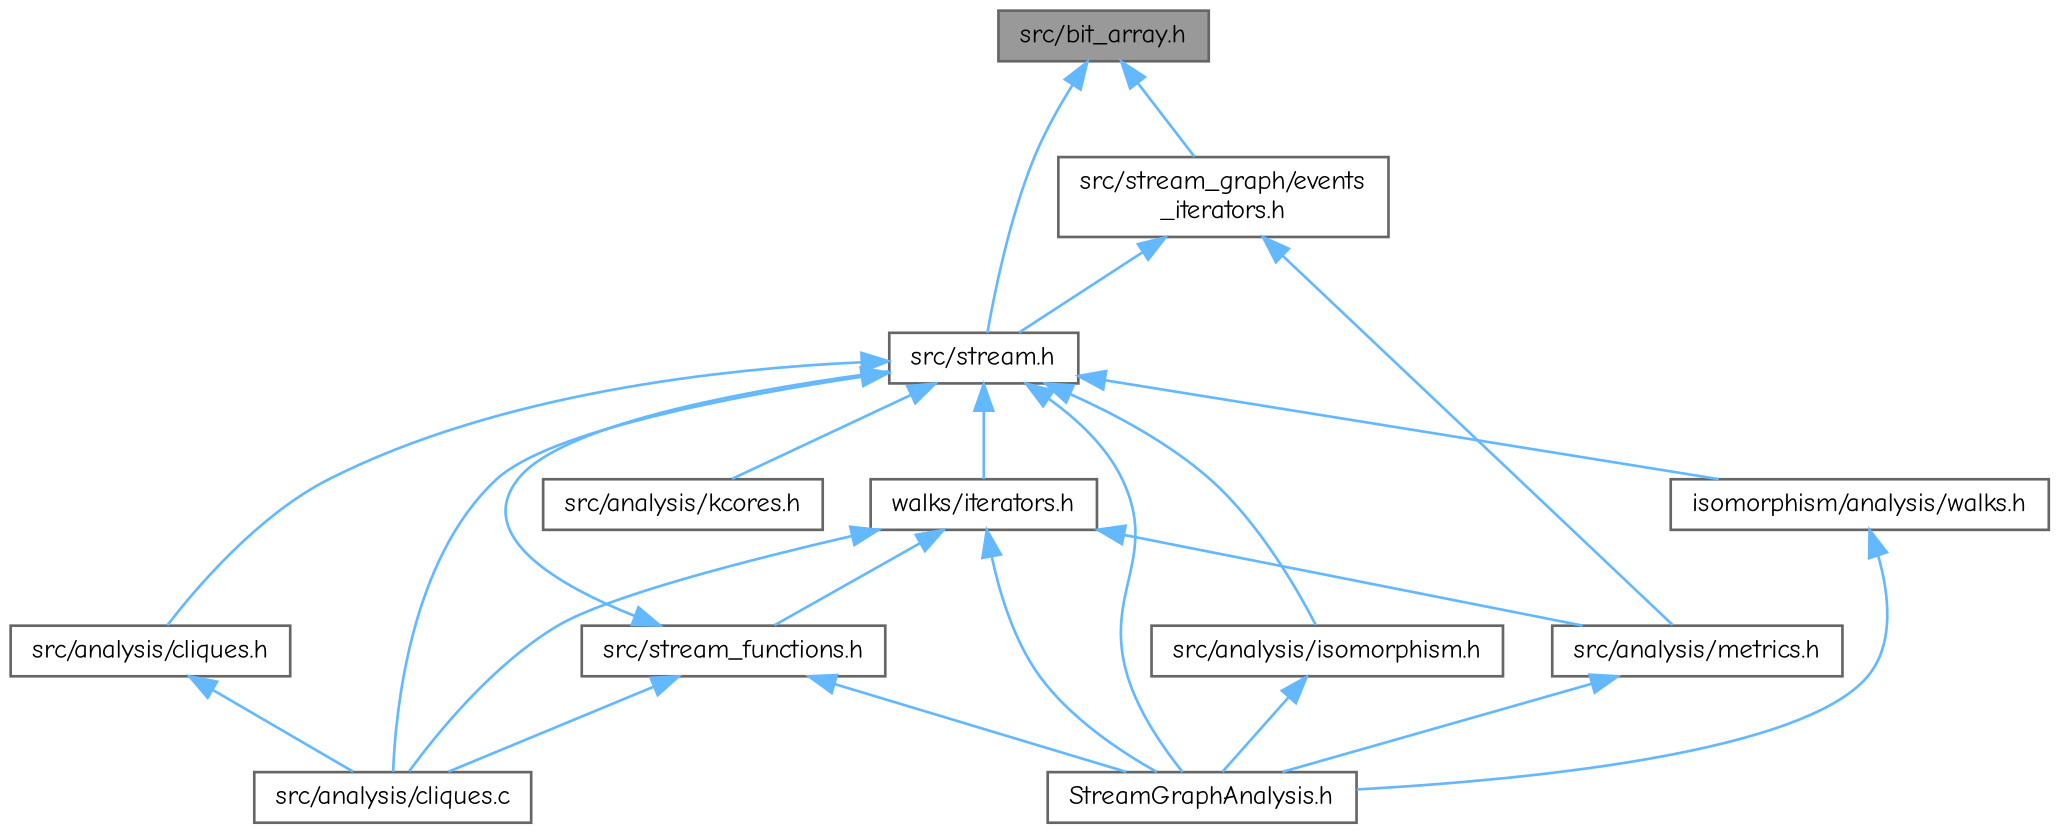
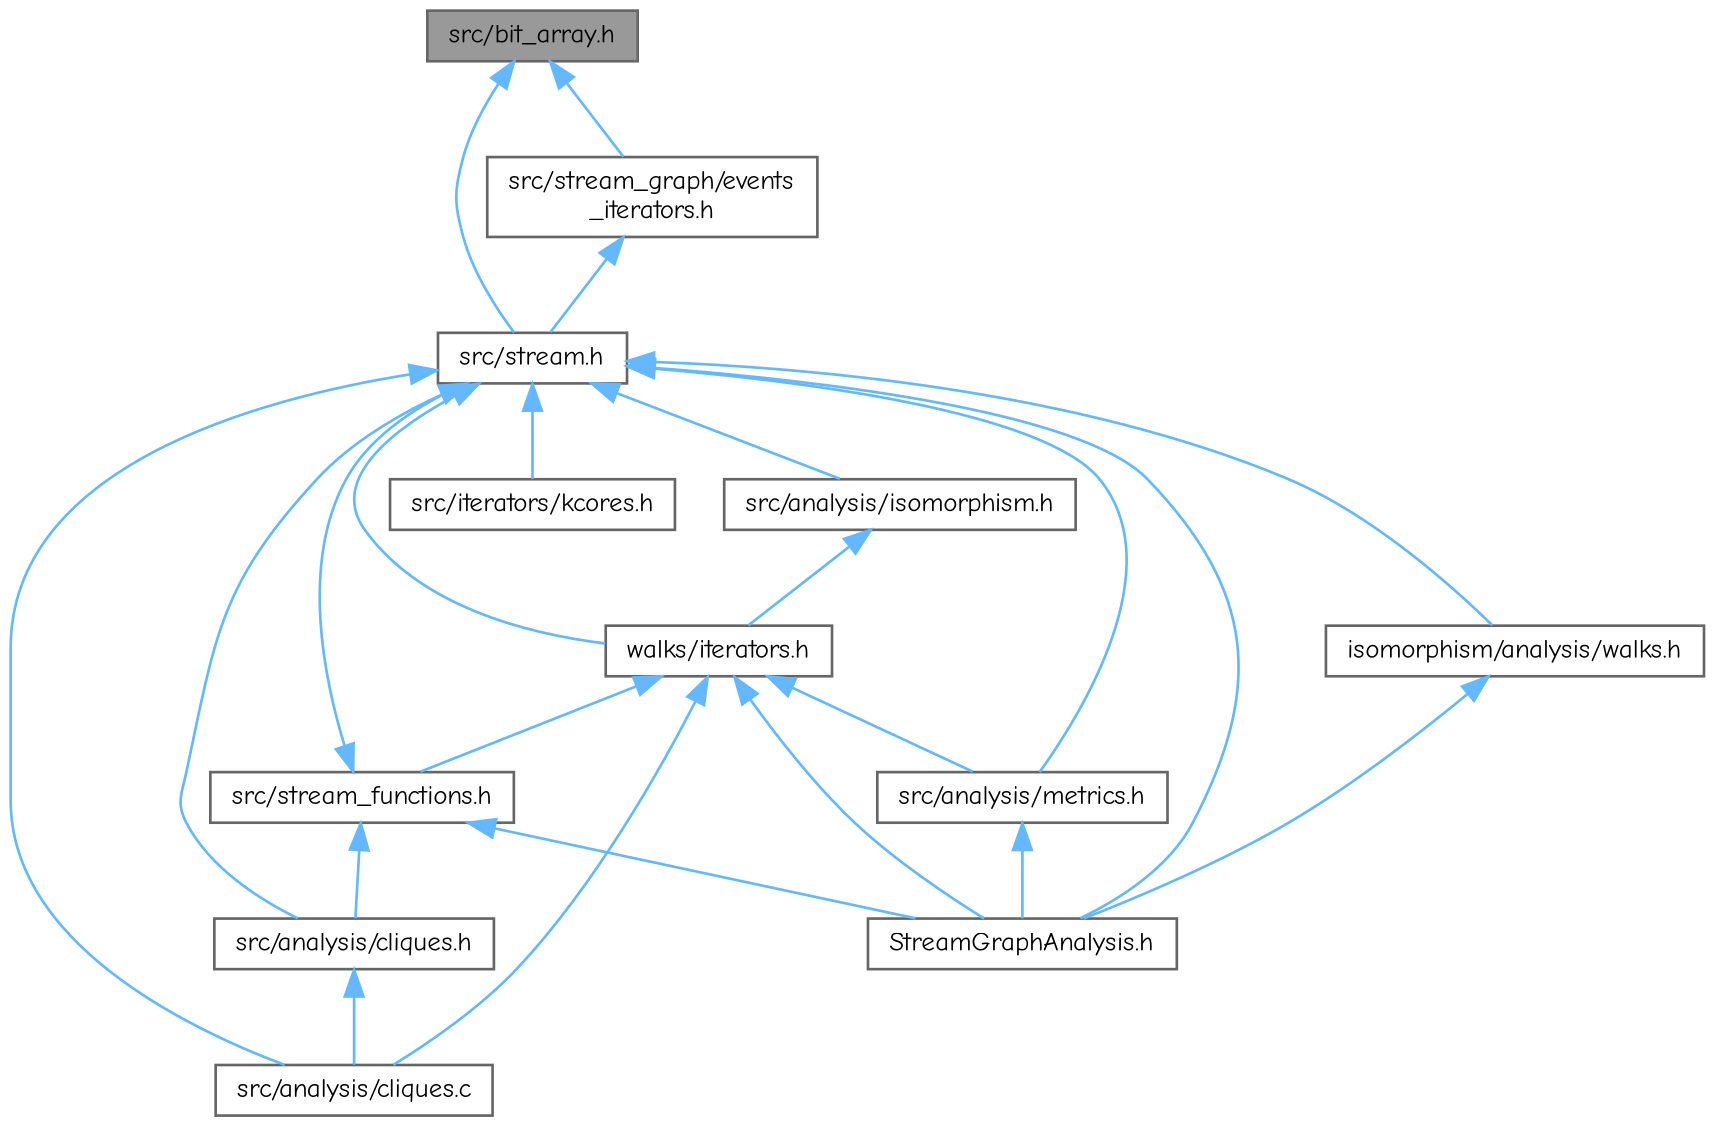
(1448, 413) -> (1056, 449)
(683, 505) -> (532, 505)
(551, 729) -> (357, 884)
(1256, 734) -> (799, 586)
